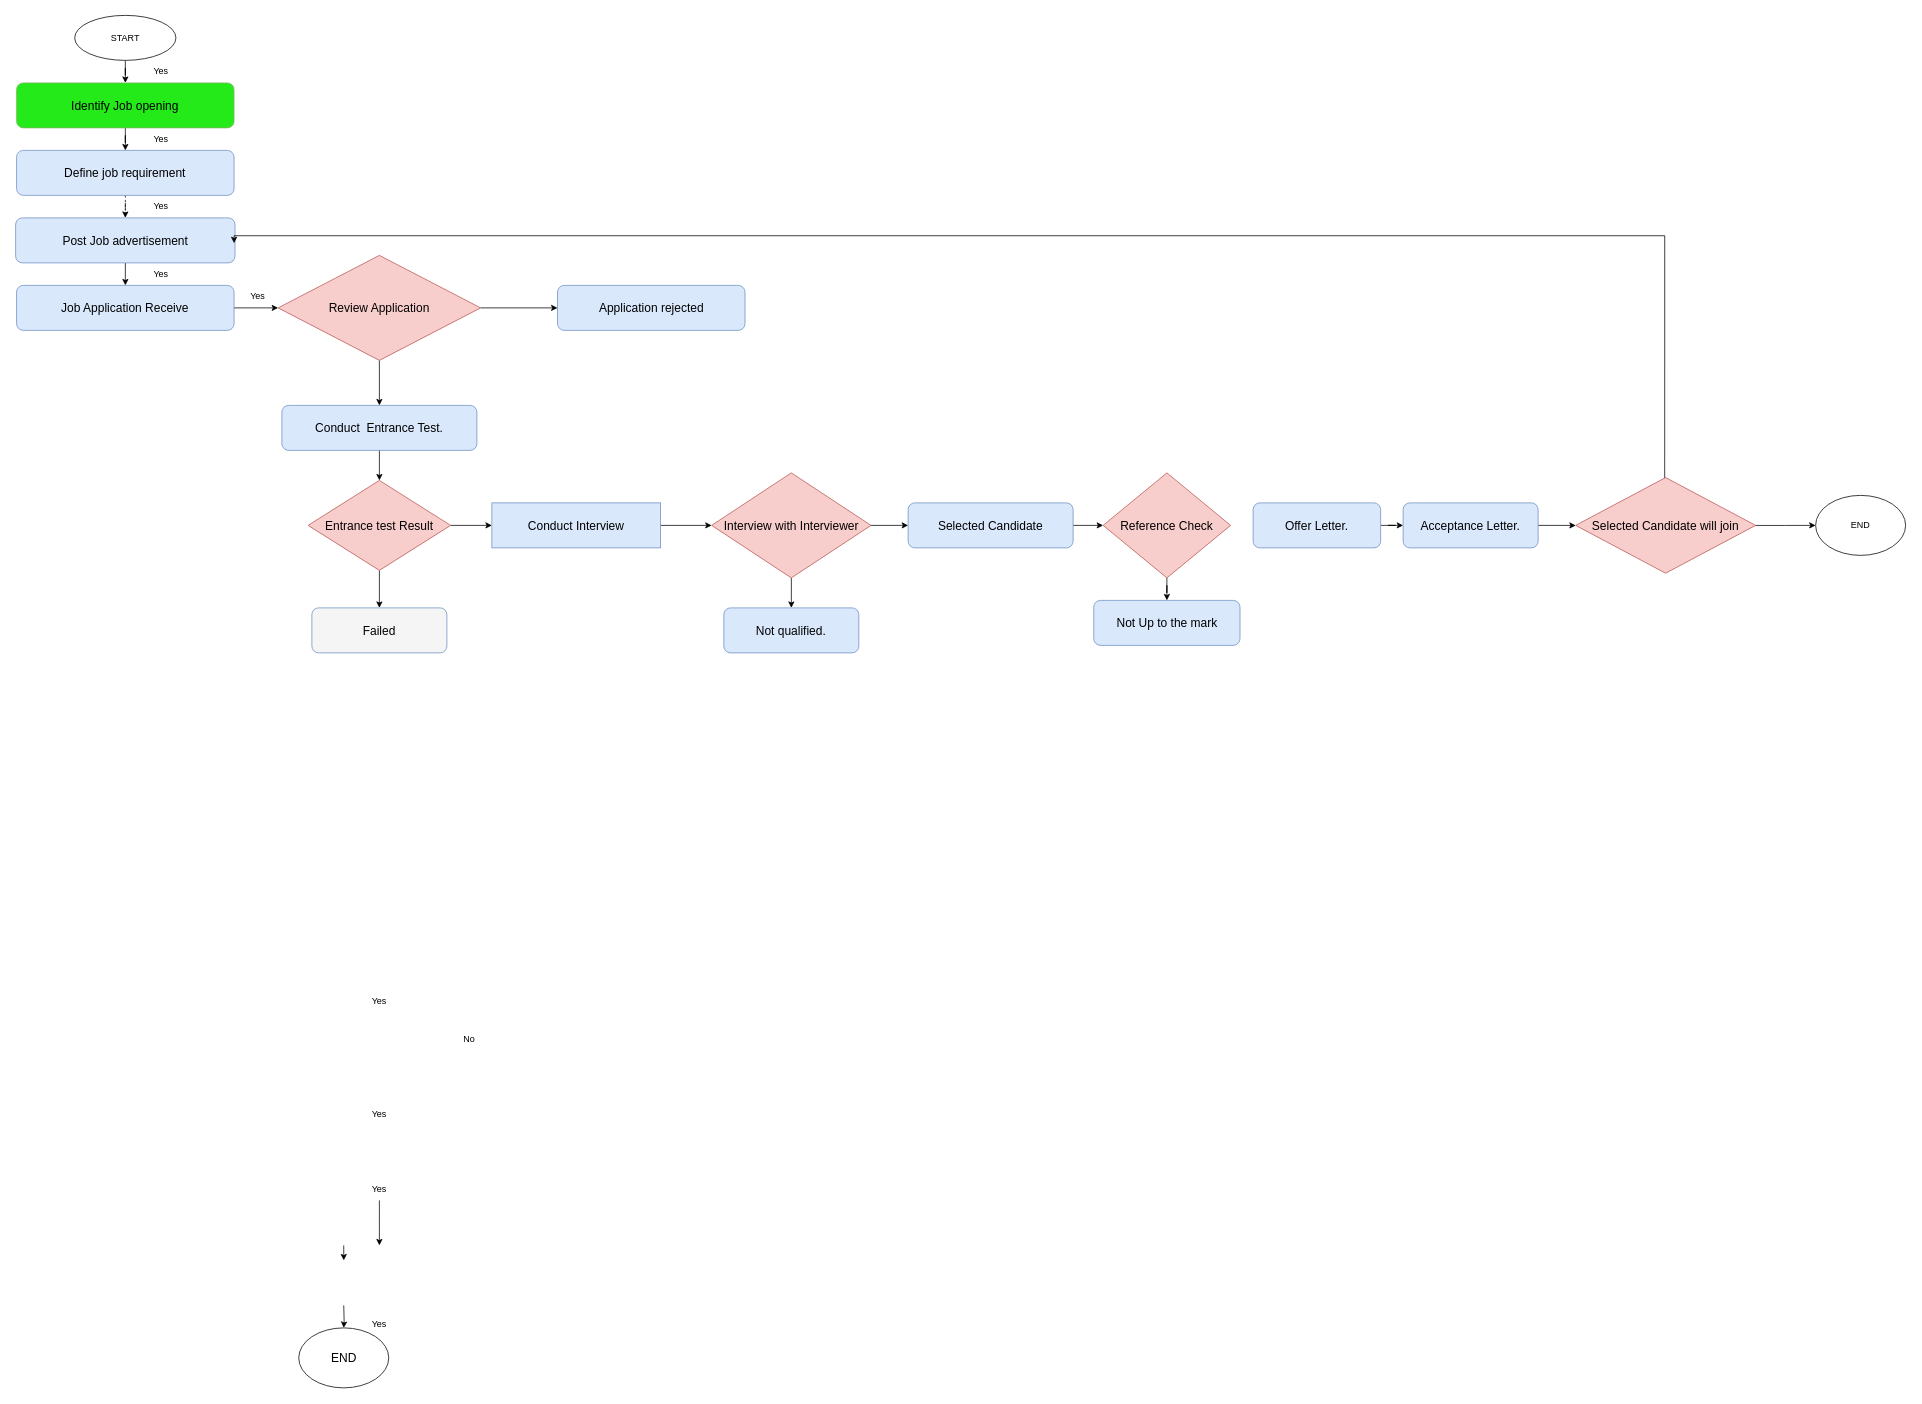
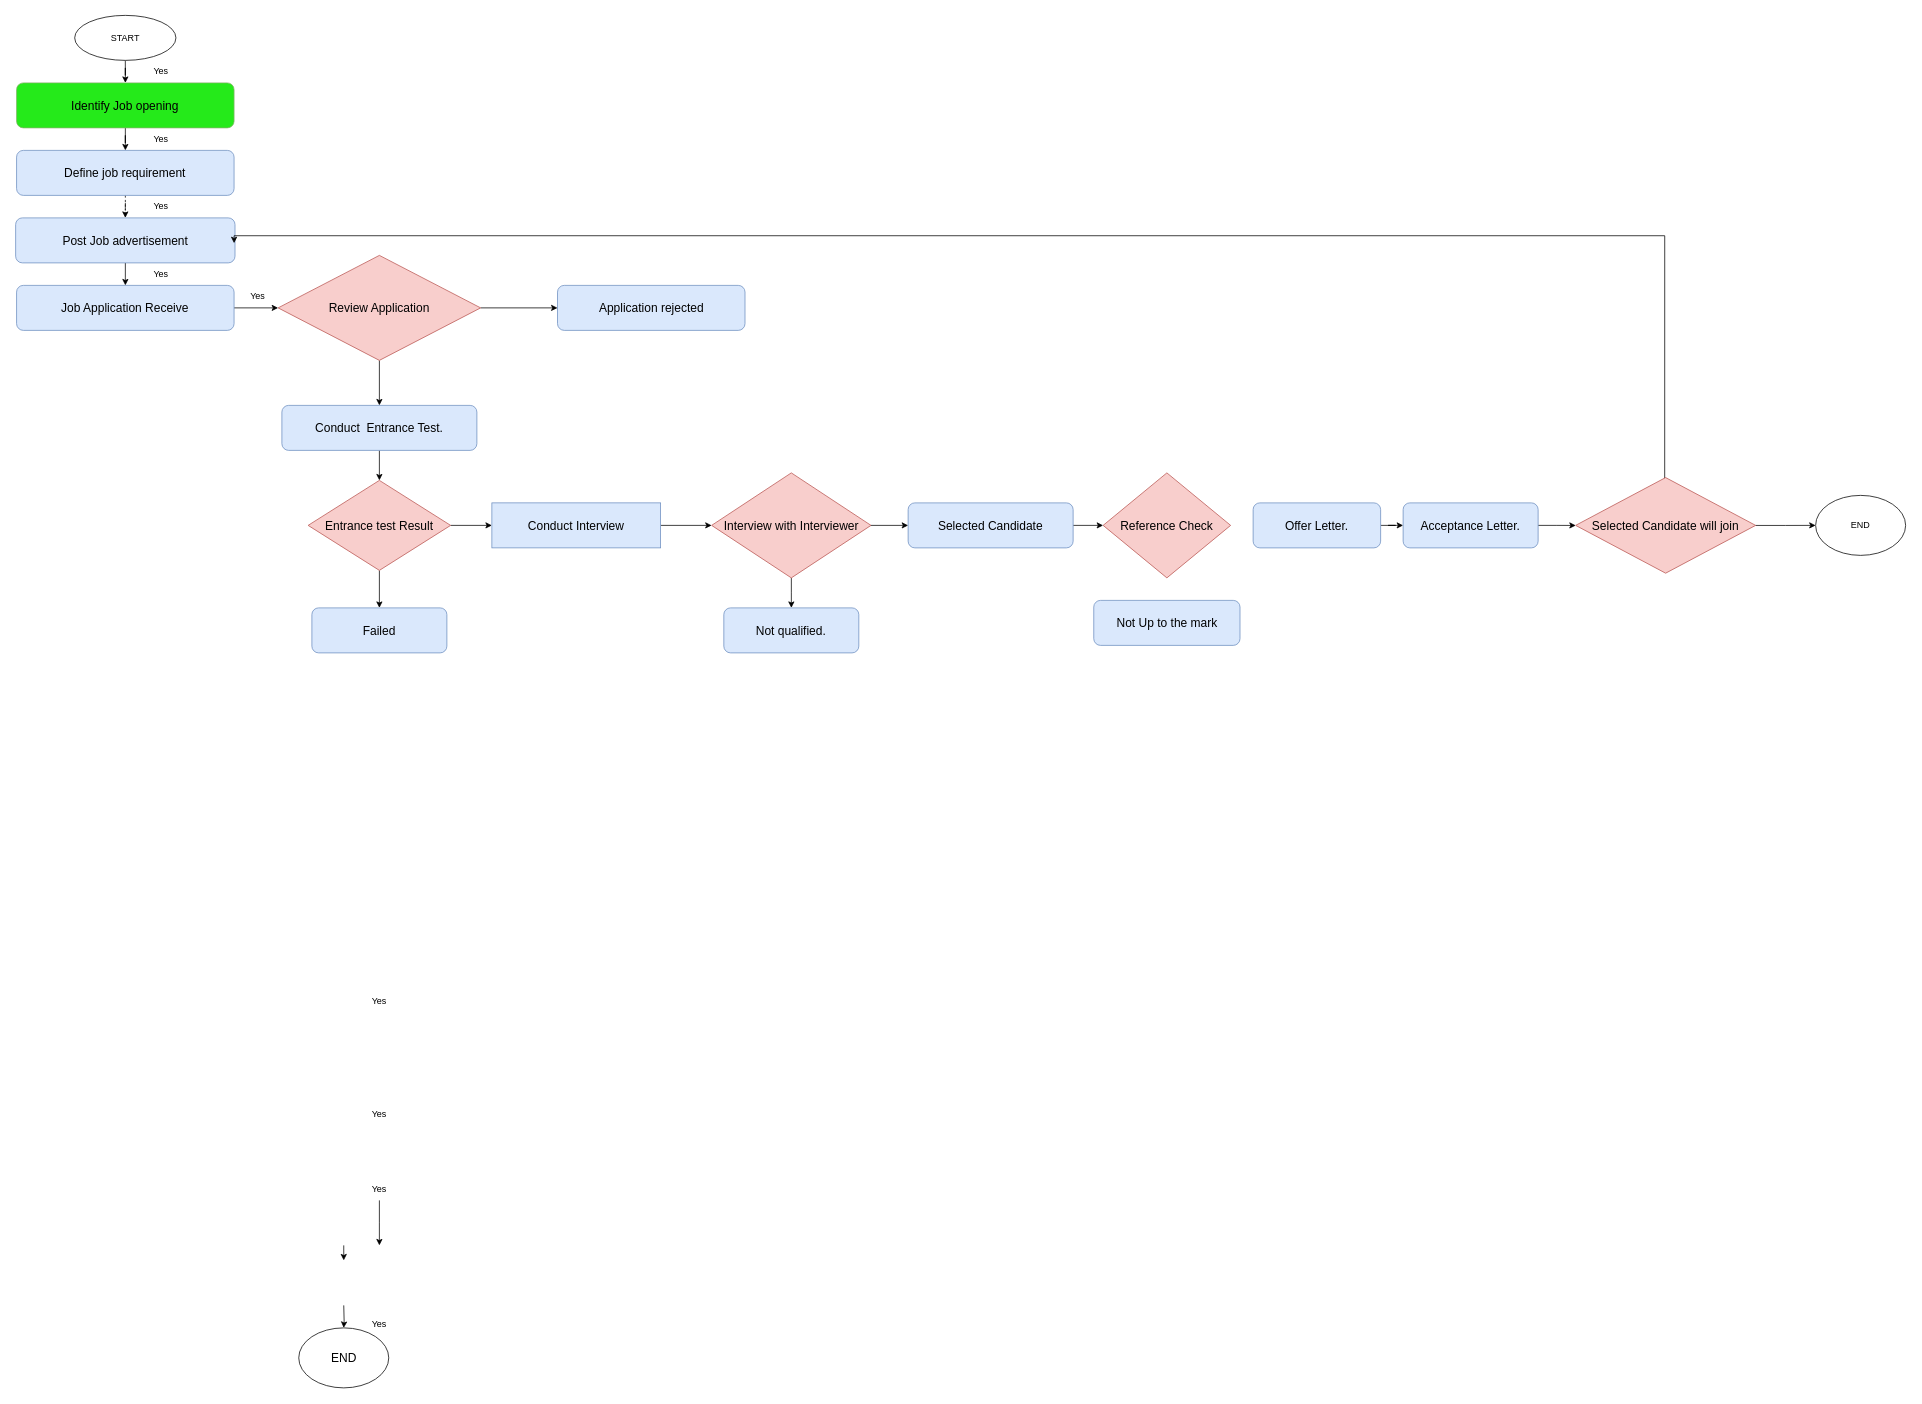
(1167, 590) -> none
(379, 630) -> (379, 630)
(469, 1039) -> none
